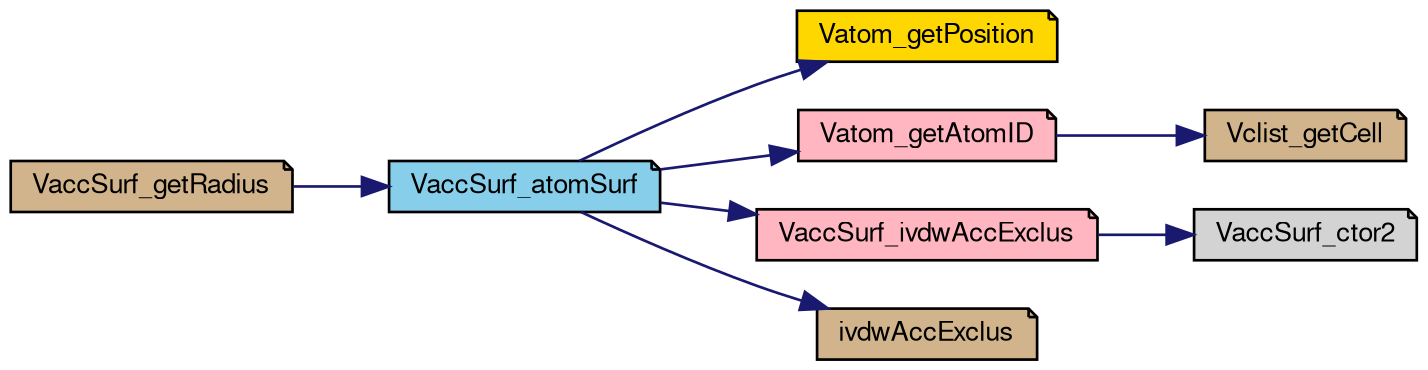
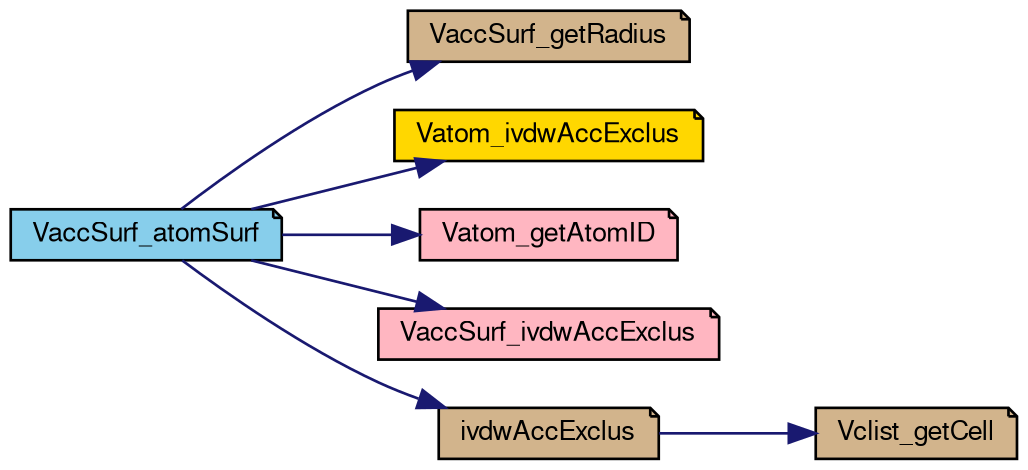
(927, 36) -> (549, 136)
(1116, 136) -> (724, 433)
(327, 186) -> (292, 132)
(1305, 235) -> none
